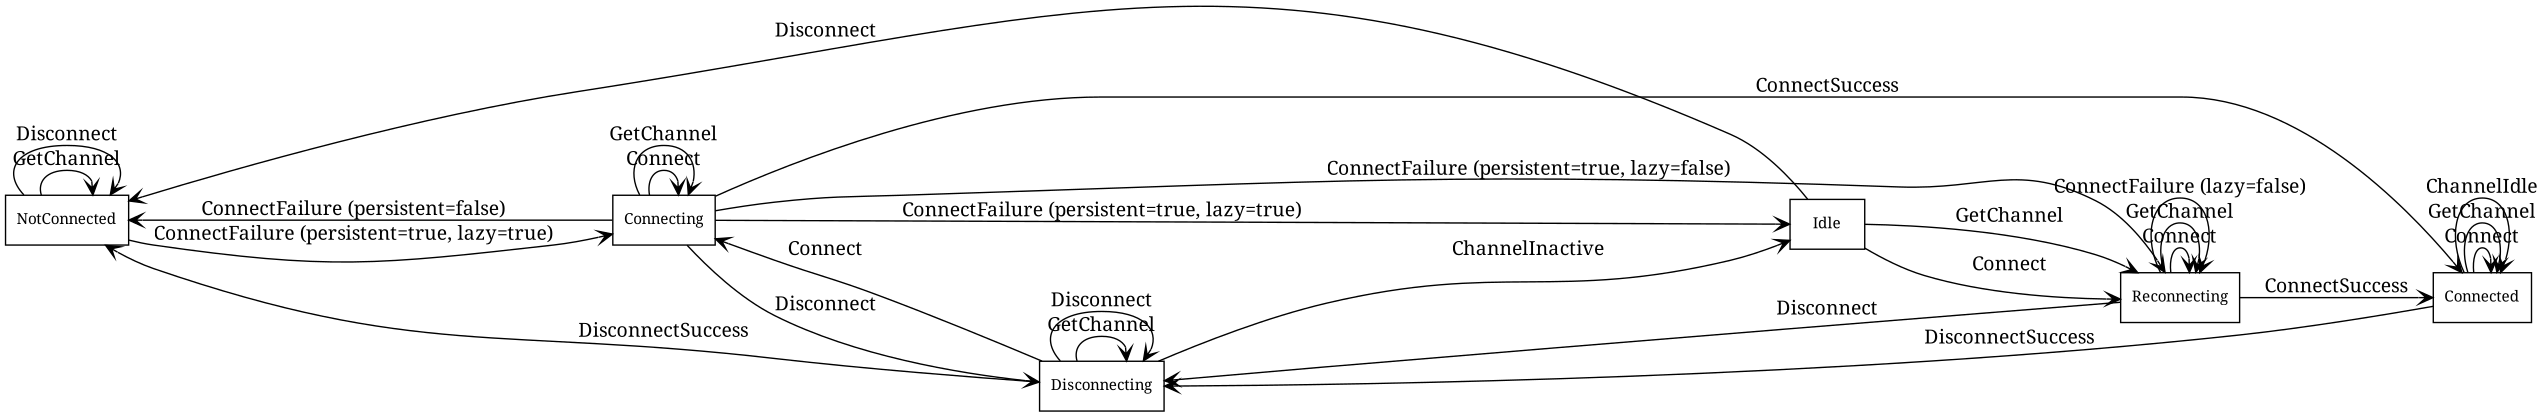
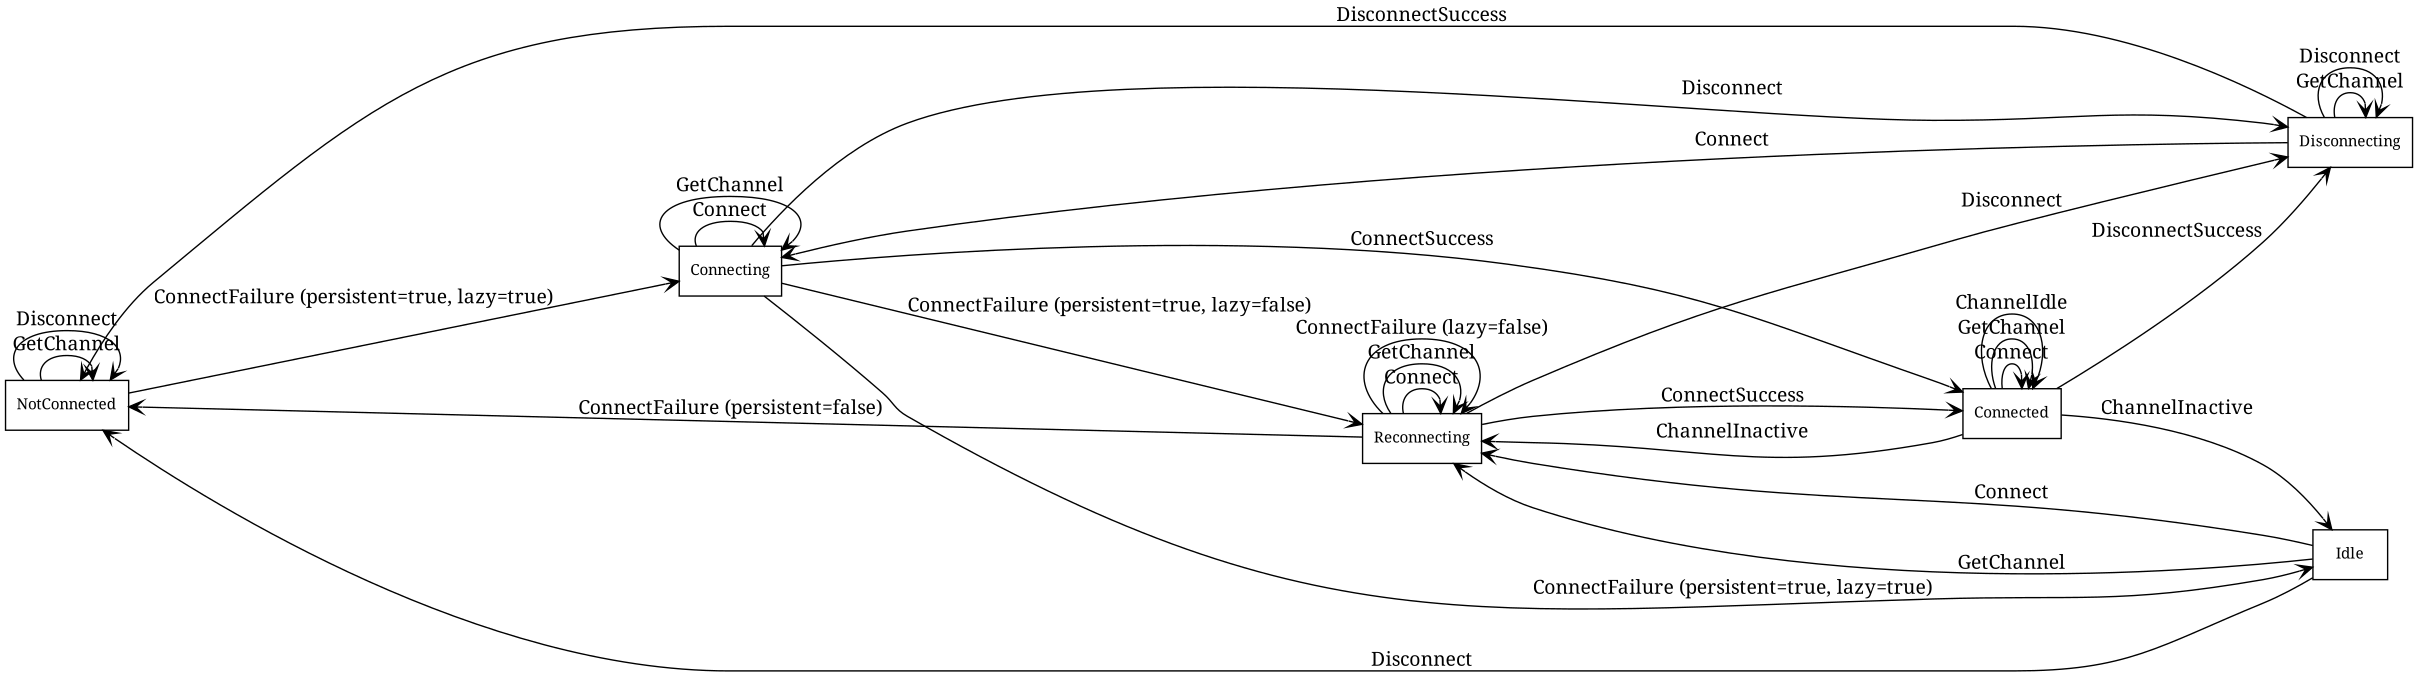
(378, 220) -> (753, 422)
(1464, 284) -> (2204, 440)
none -> (1730, 455)
